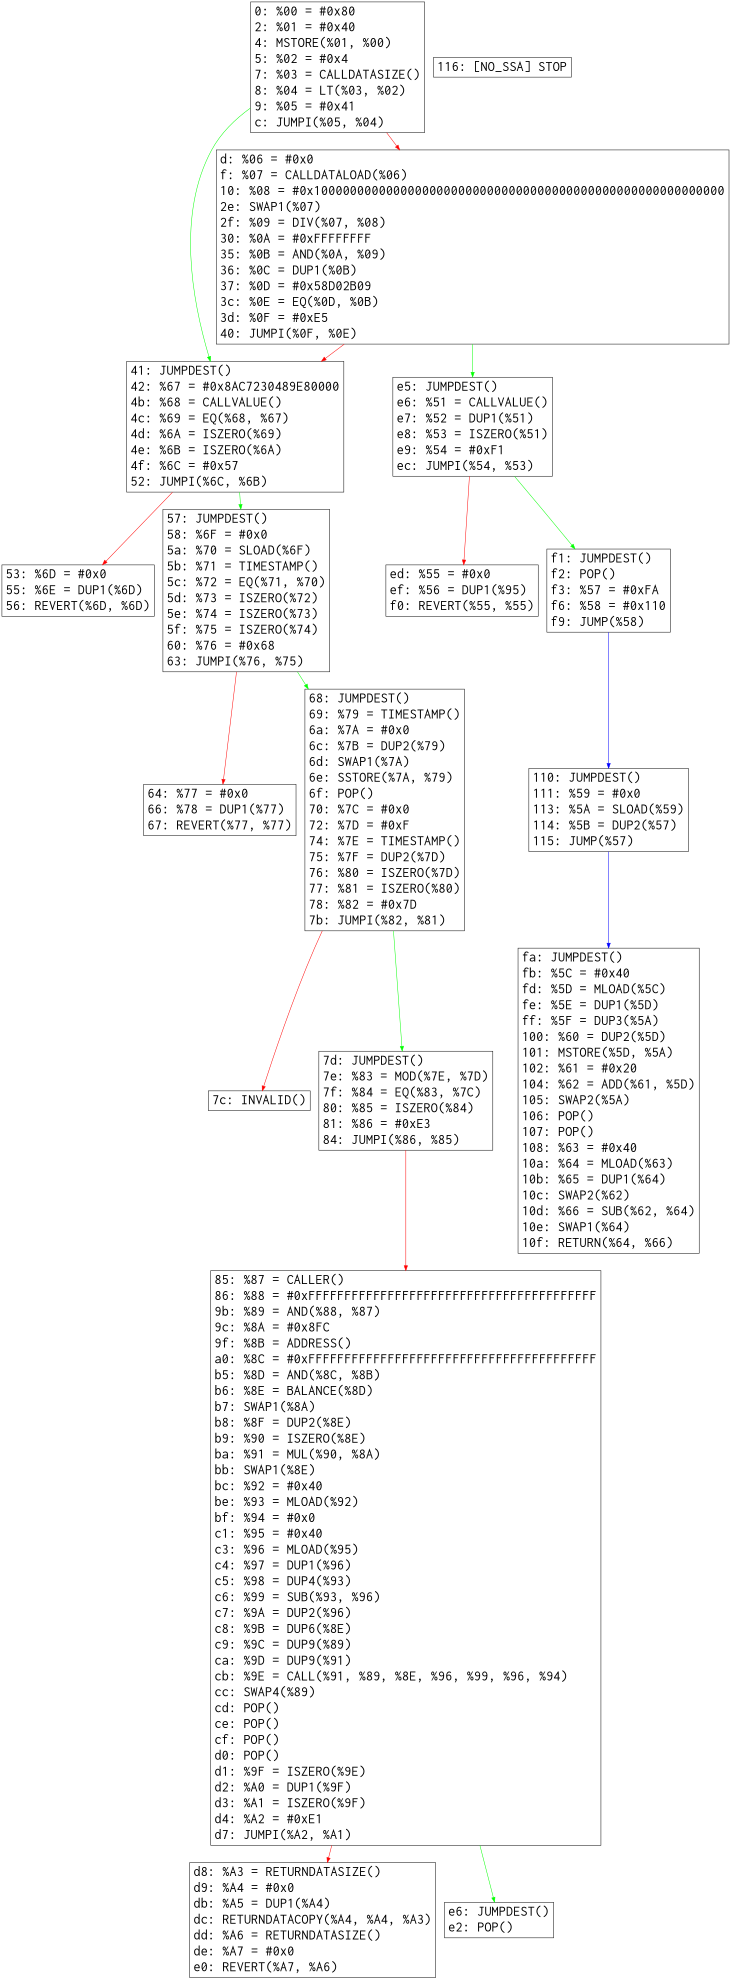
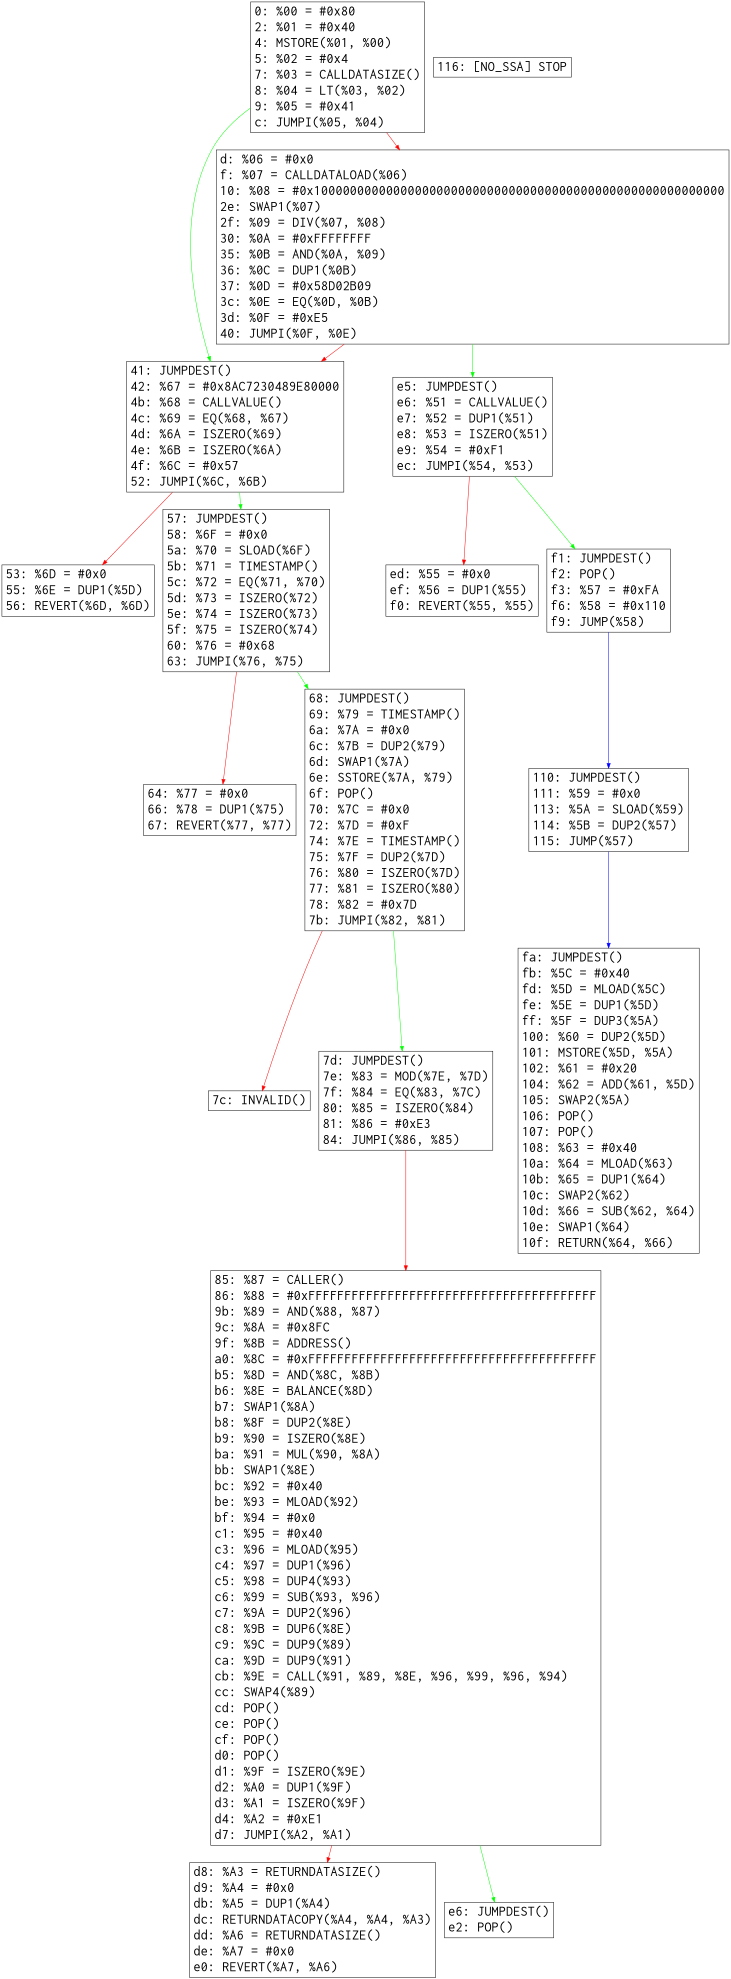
(78, 591) -> (78, 591)
(462, 591) -> (462, 591)
(220, 810) -> (220, 810)
